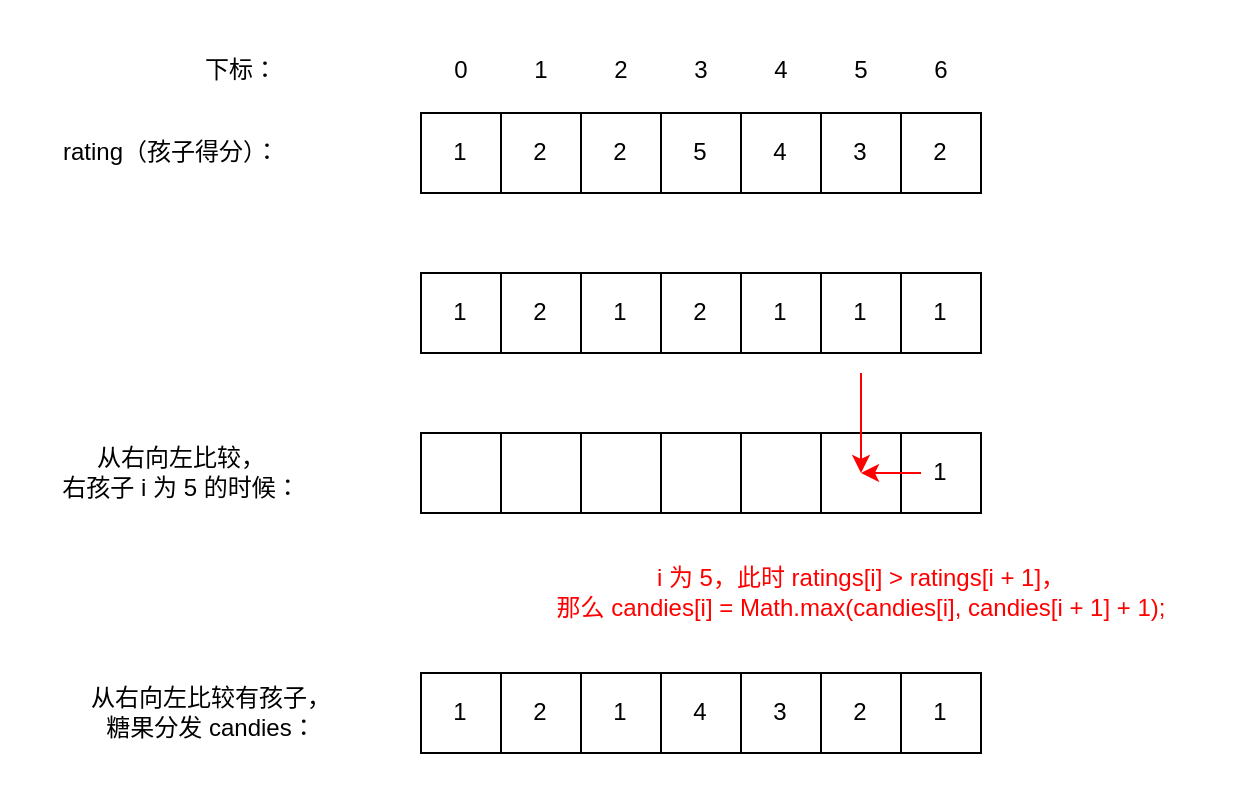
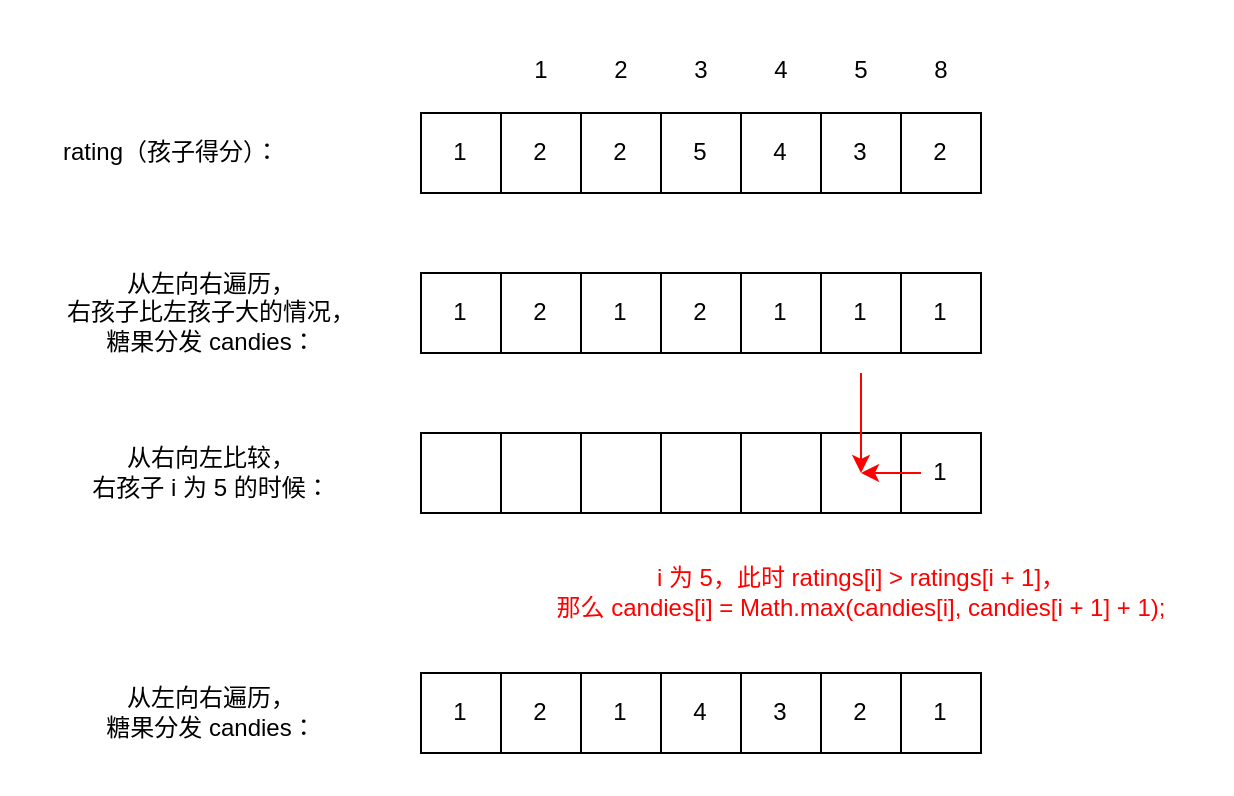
(241, 71) -> none
(461, 71) -> none
(942, 71) -> (942, 71)
none -> (211, 313)
(181, 473) -> (211, 473)
(212, 713) -> (212, 713)
